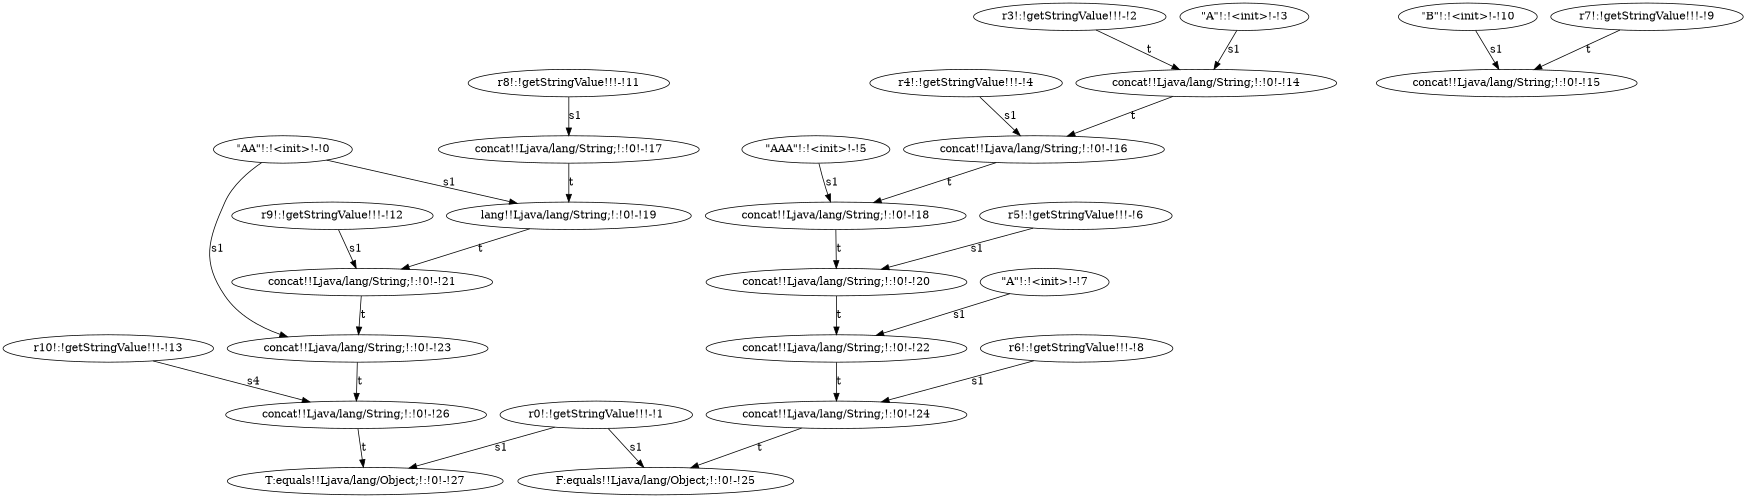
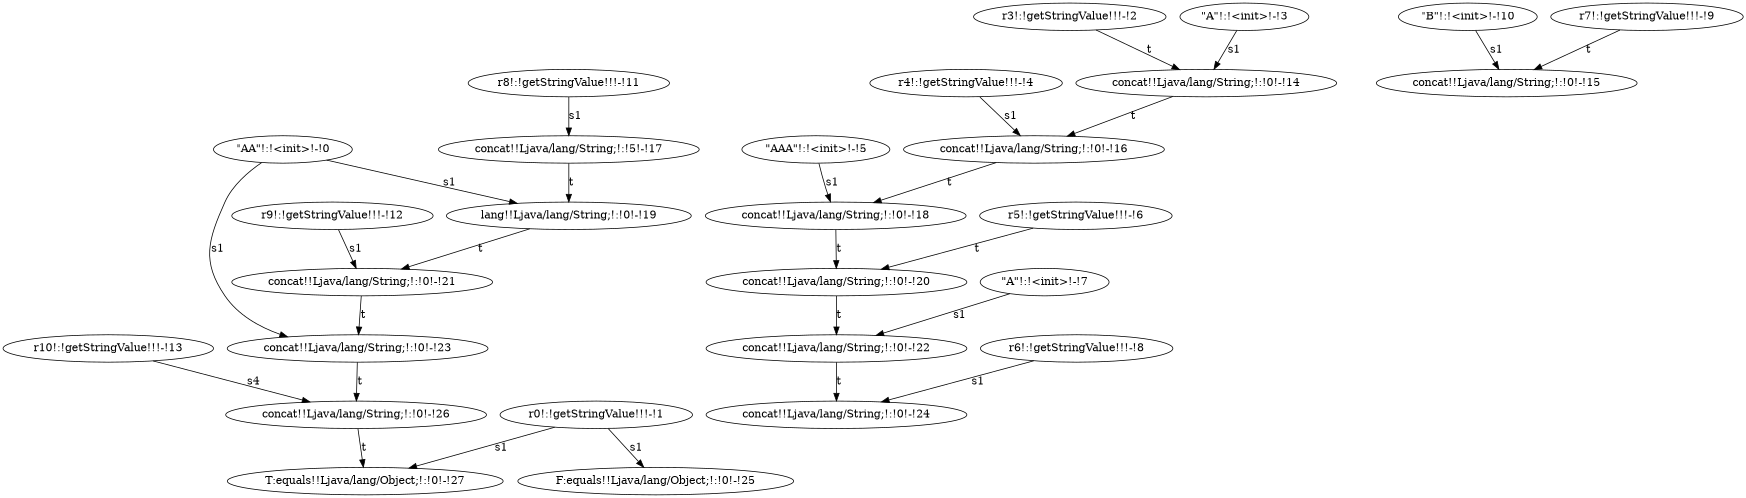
(569, 149) -> (569, 149)
(977, 249) -> (977, 249)
(750, 447) -> none
